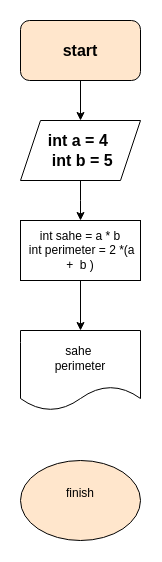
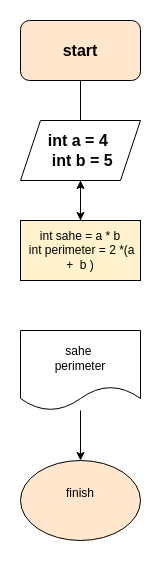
(81, 112) -> (81, 115)
(81, 251) -> (81, 251)
(81, 302) -> (81, 219)
none -> (81, 432)
